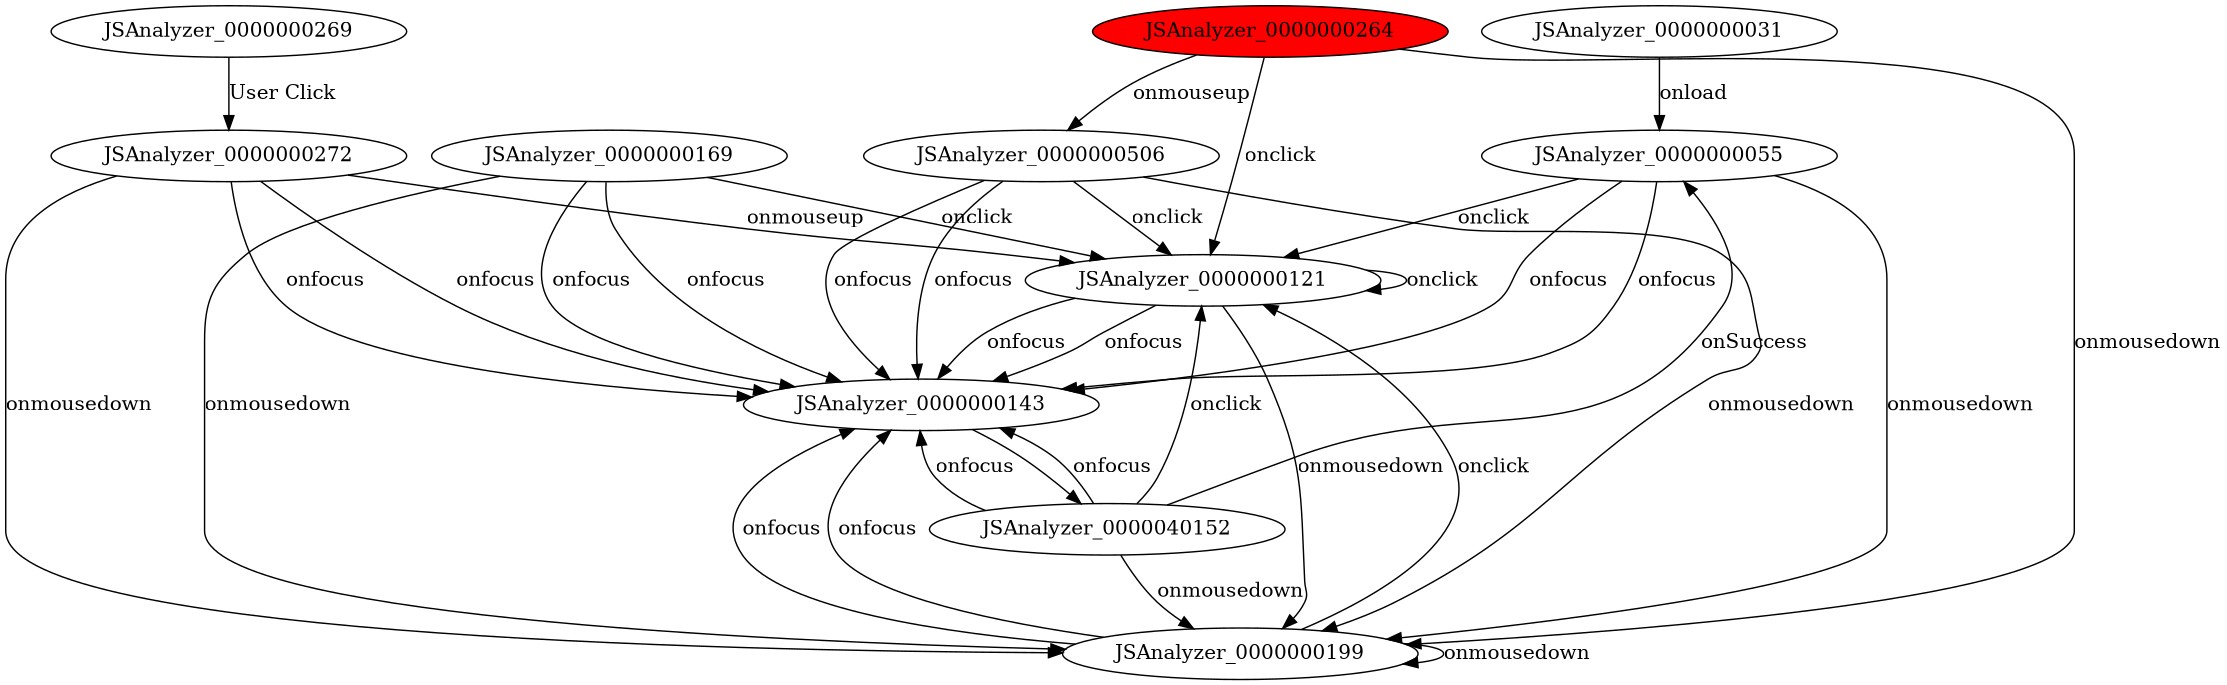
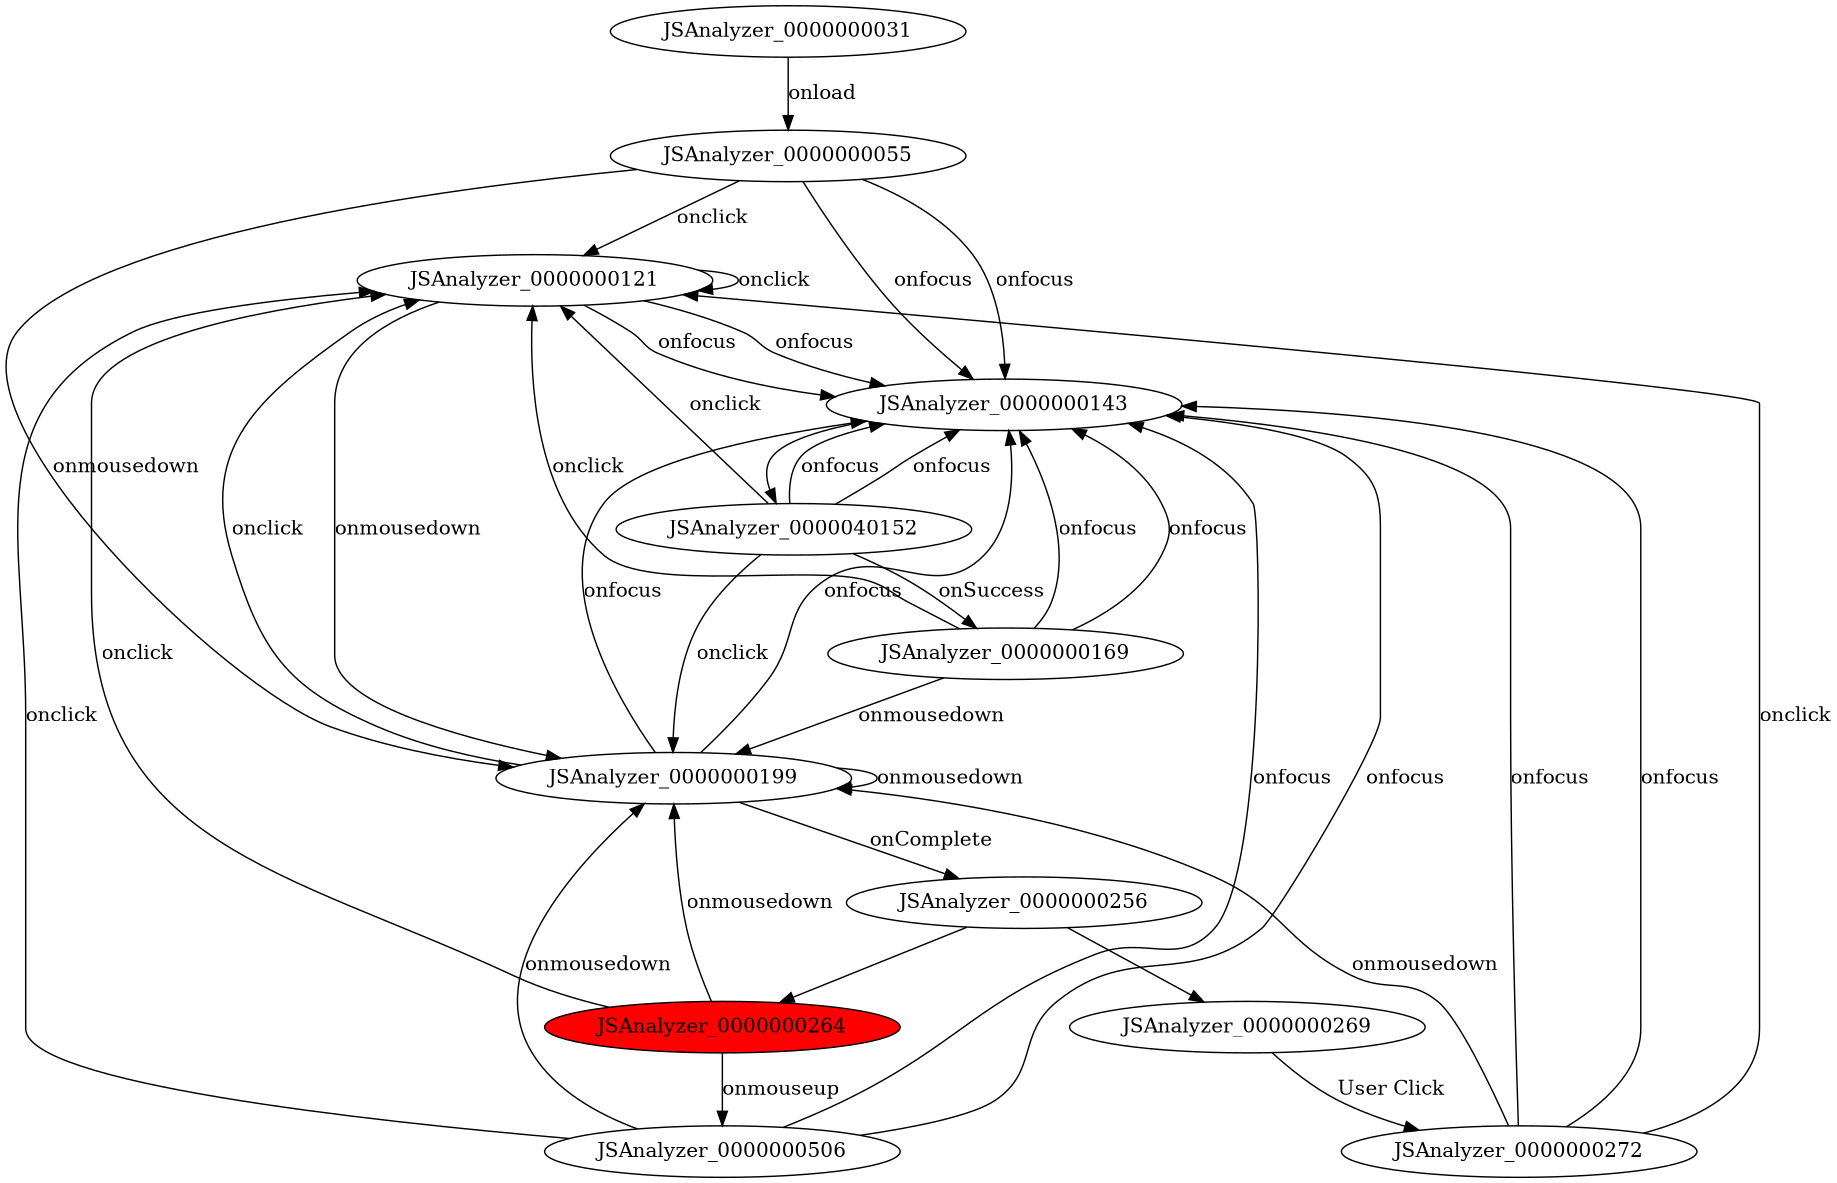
(805, 218) -> (1795, 716)
(1520, 418) -> (911, 583)
(1231, 592) -> (732, 654)
none -> (1024, 903)
